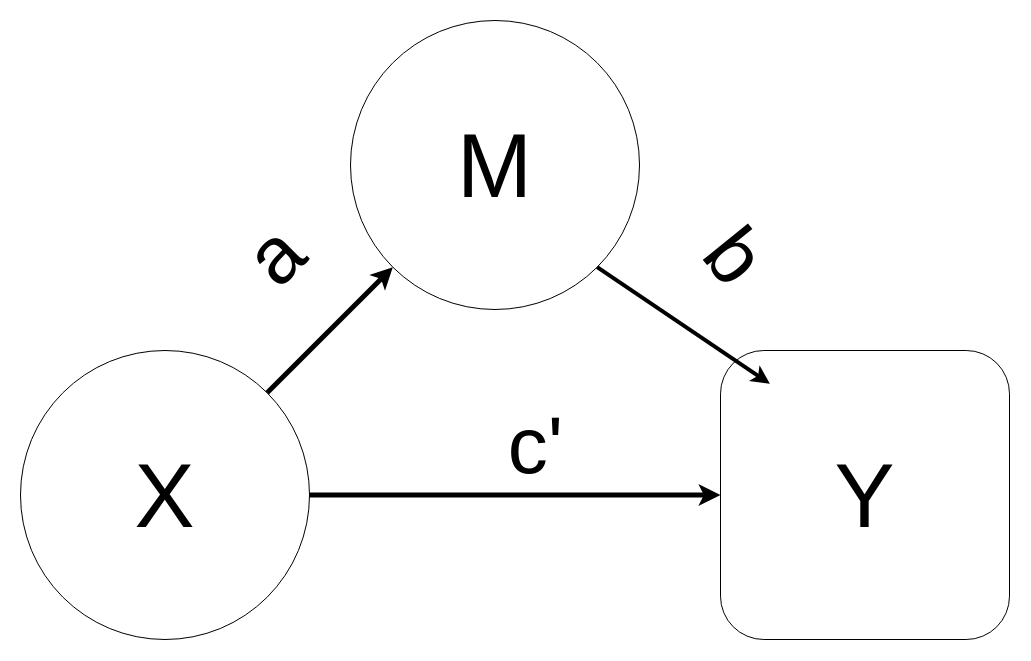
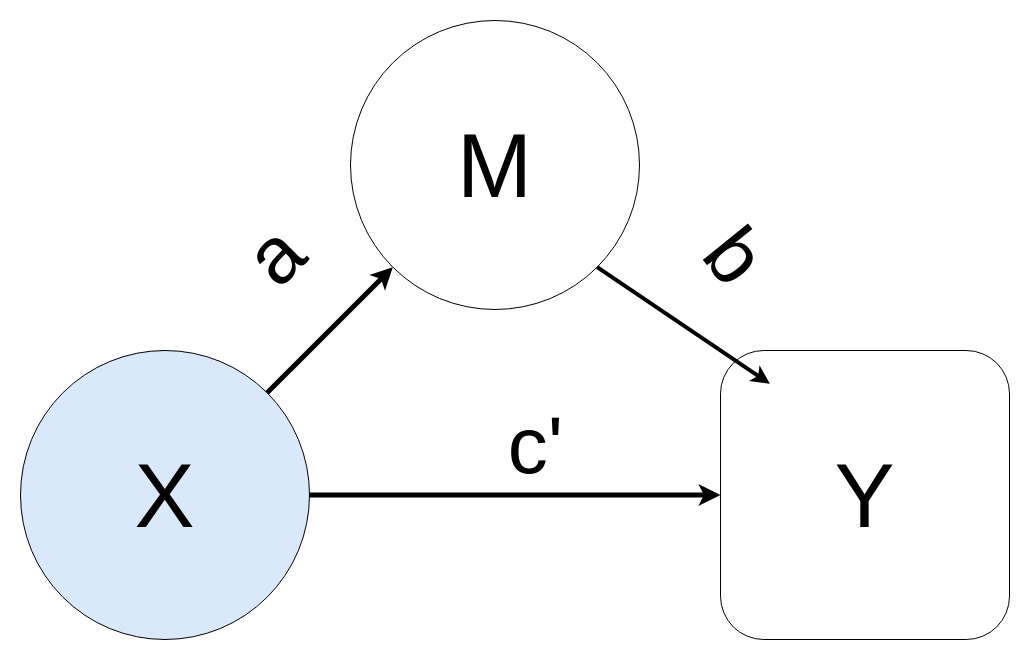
(165, 495) -> (165, 495)
